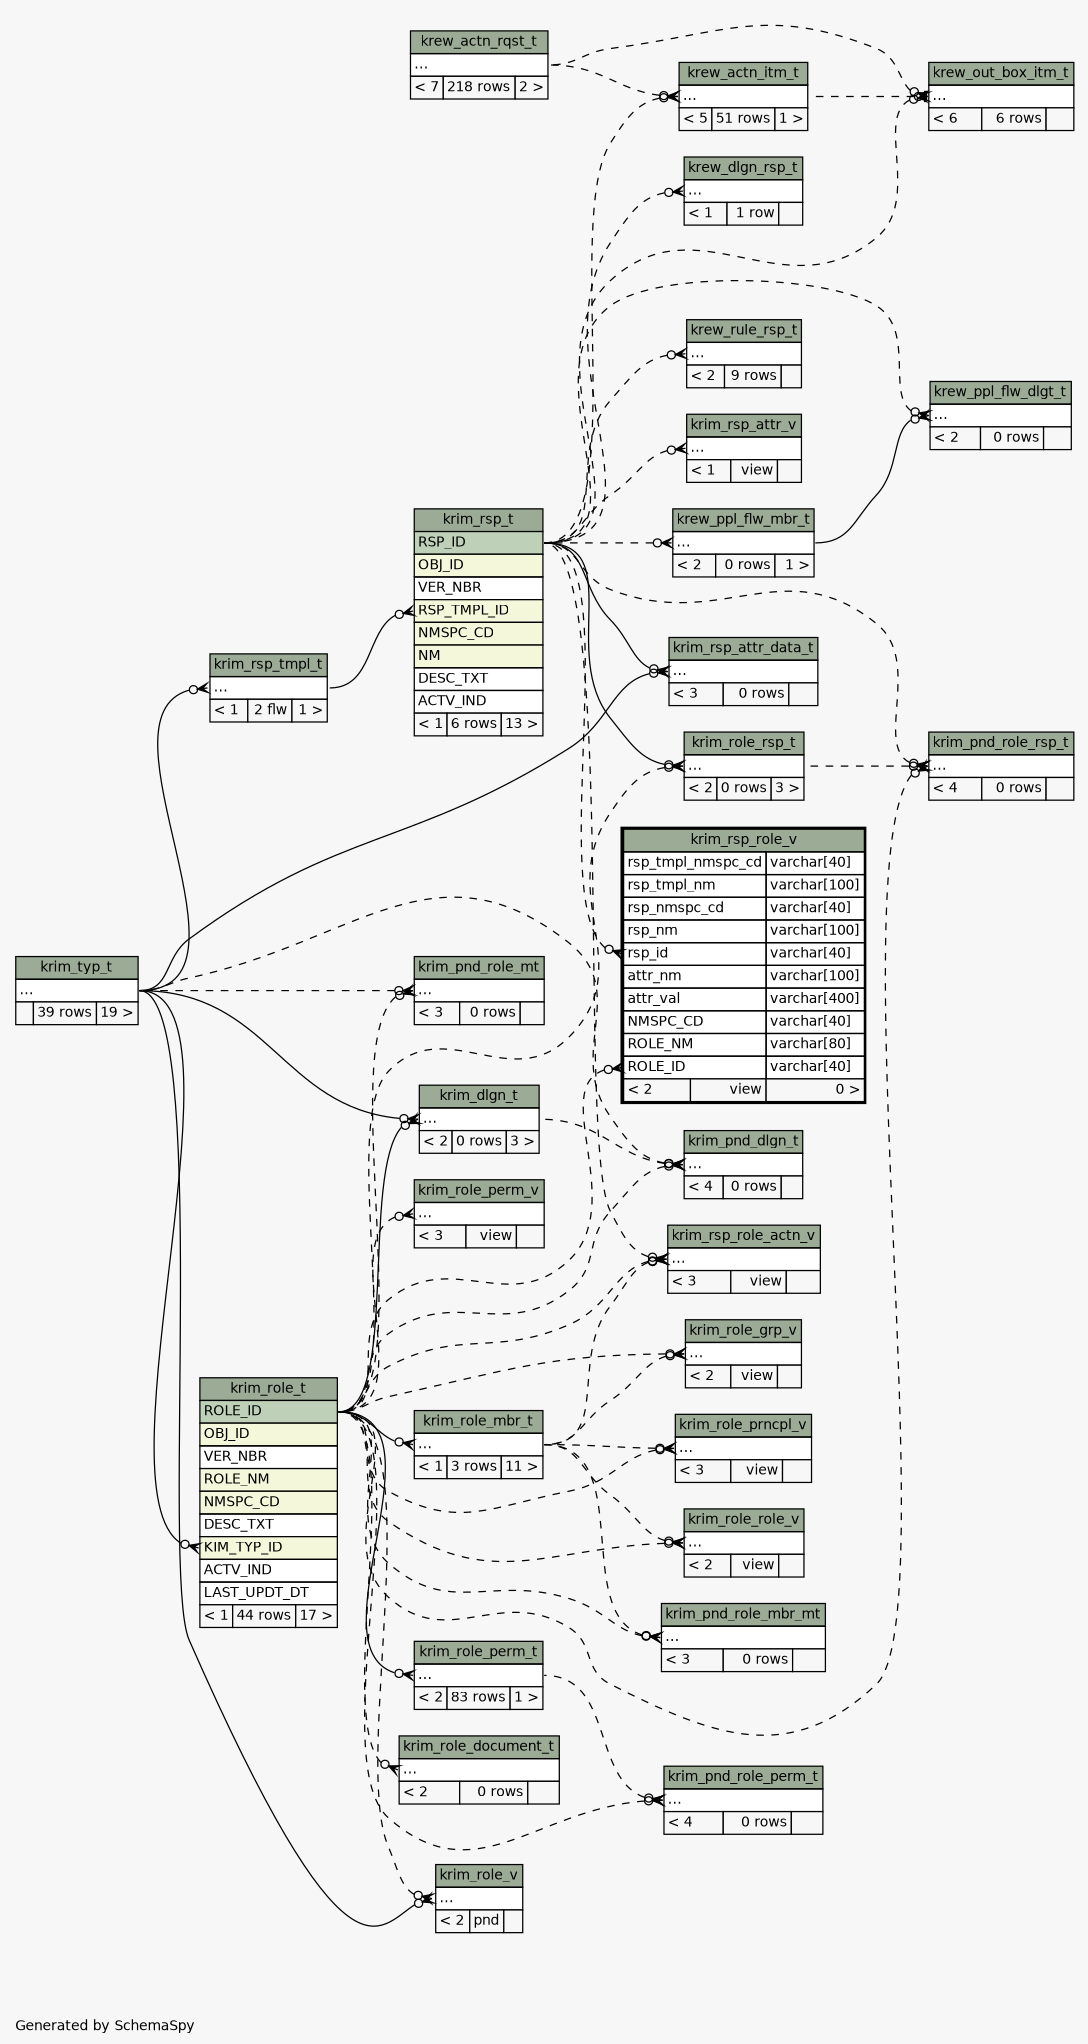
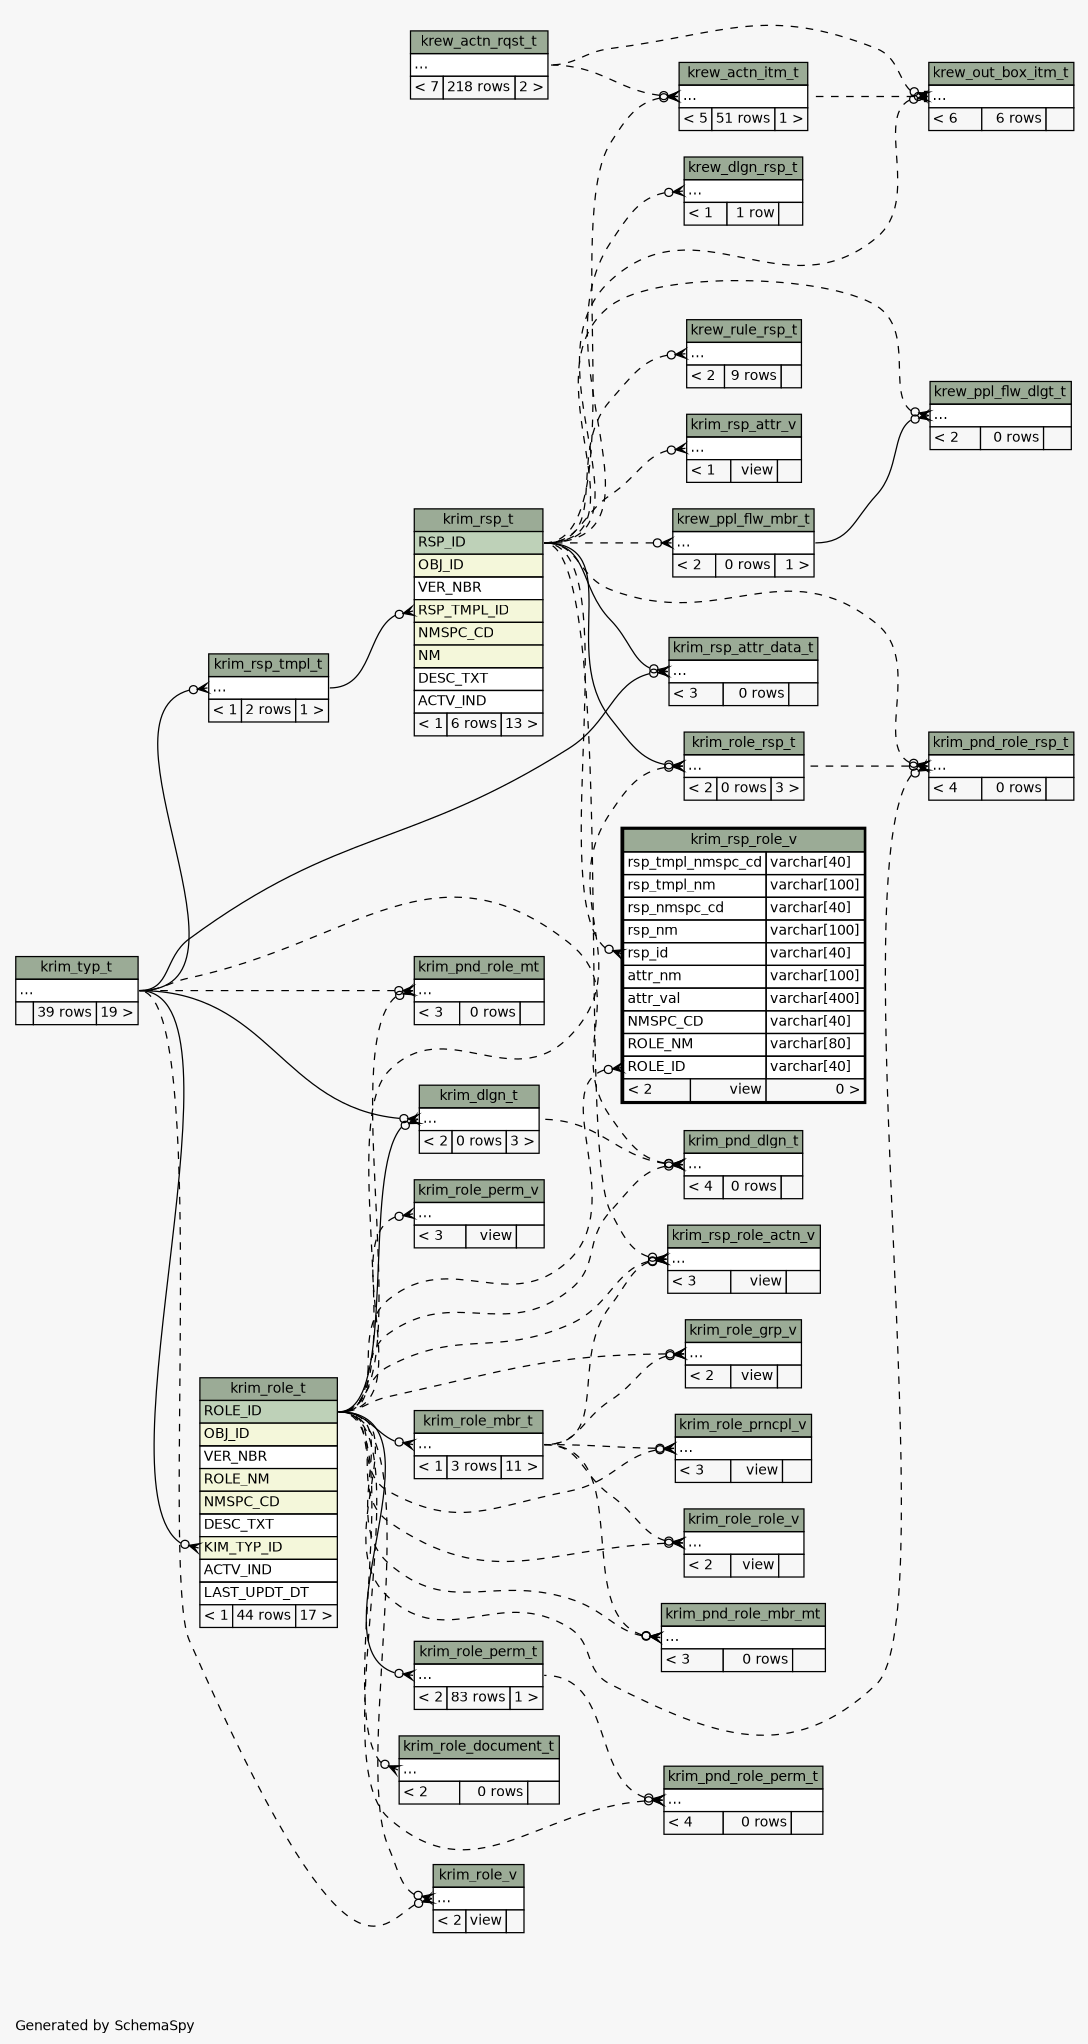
(271, 710) -> (269, 710)
(179, 1509) -> (179, 1509)
(487, 1921) -> (486, 1921)
